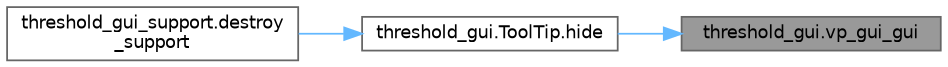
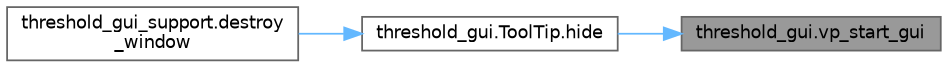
(153, 34) -> (153, 34)
(811, 34) -> (811, 34)
